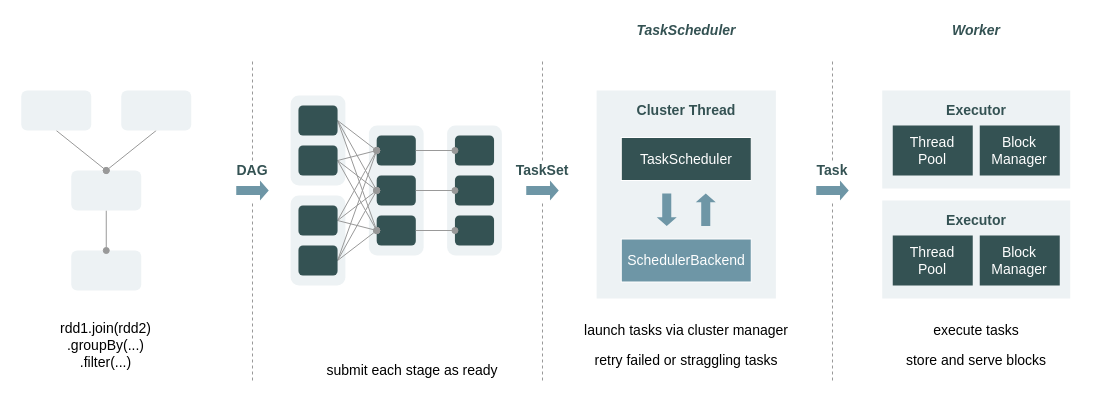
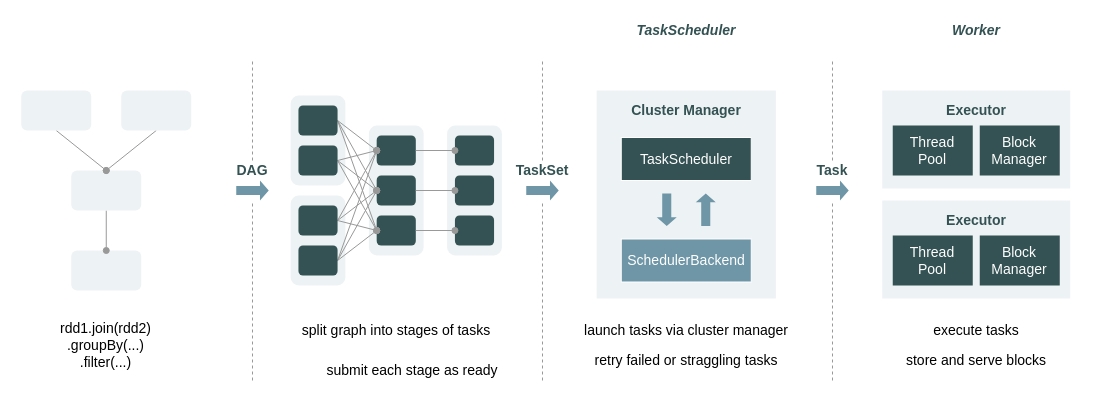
(687, 111) -> (687, 111)
none -> (396, 331)
